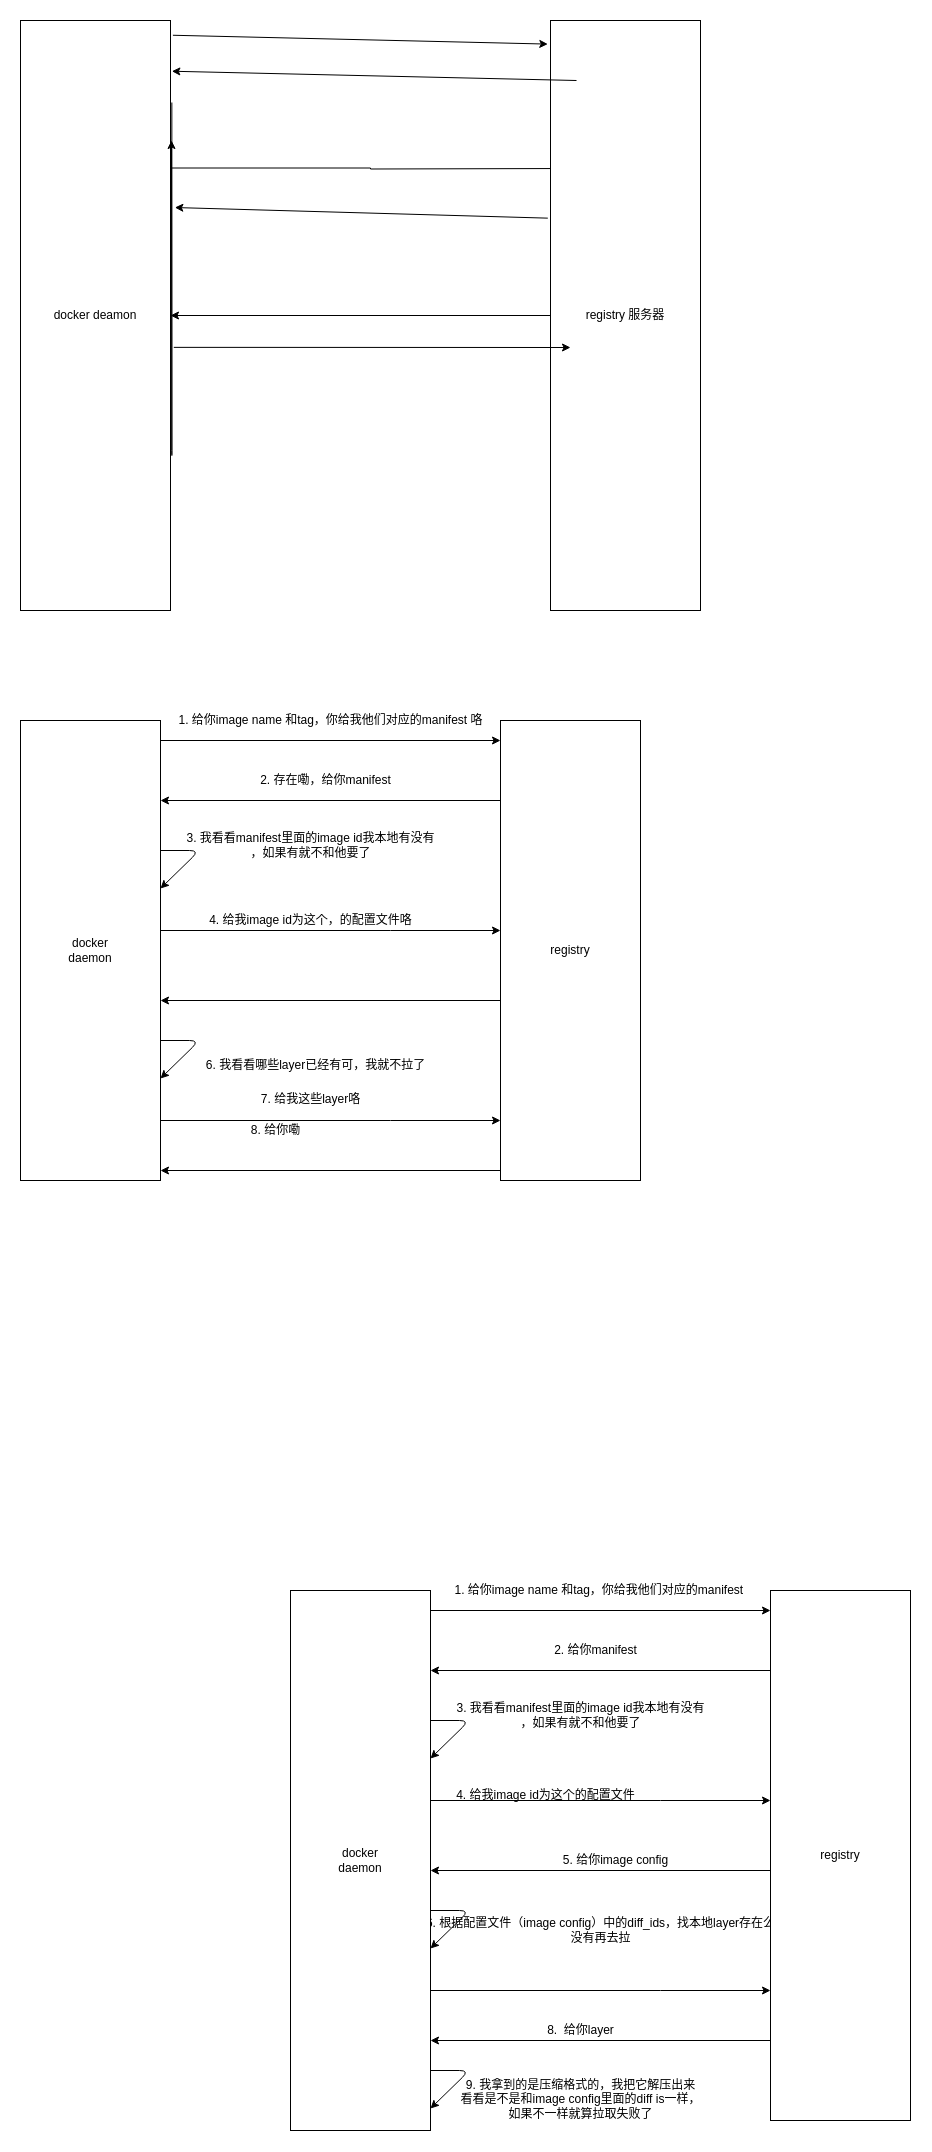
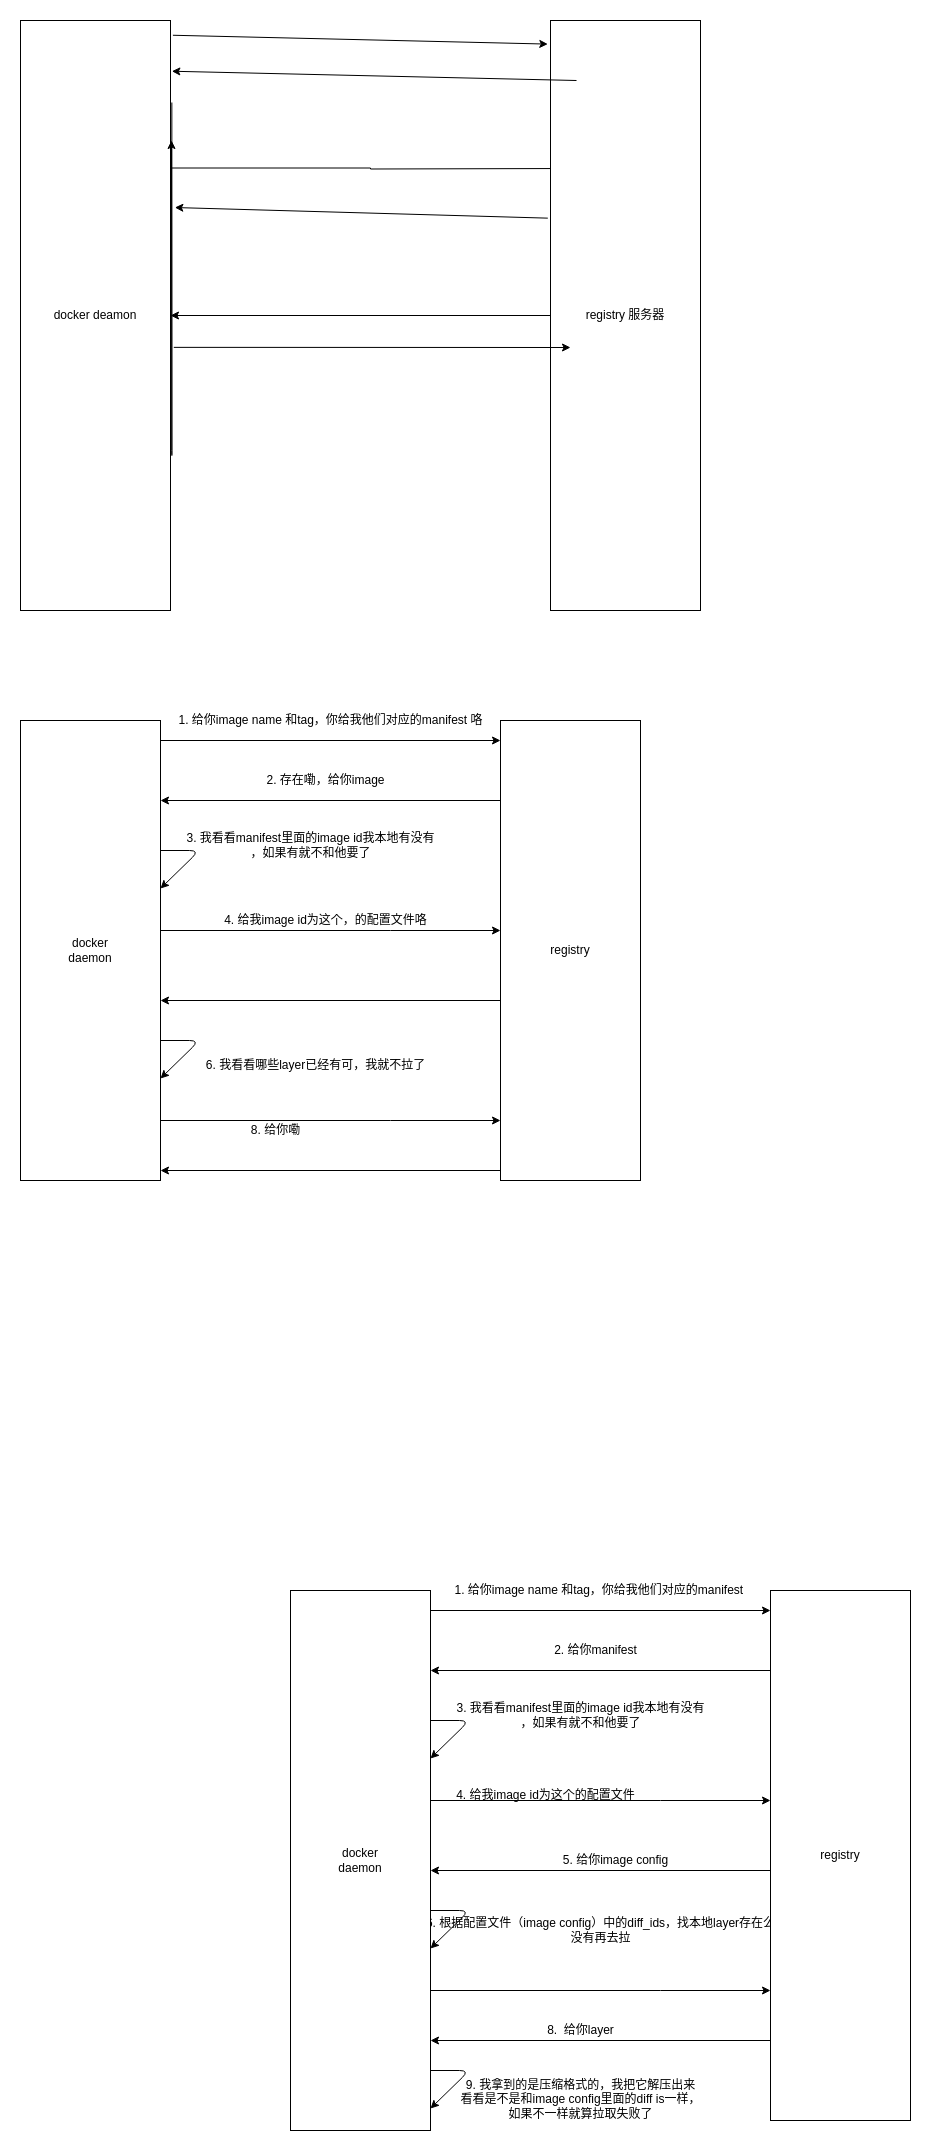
(326, 781) -> (326, 781)
(311, 921) -> (326, 921)
(311, 1100) -> none
